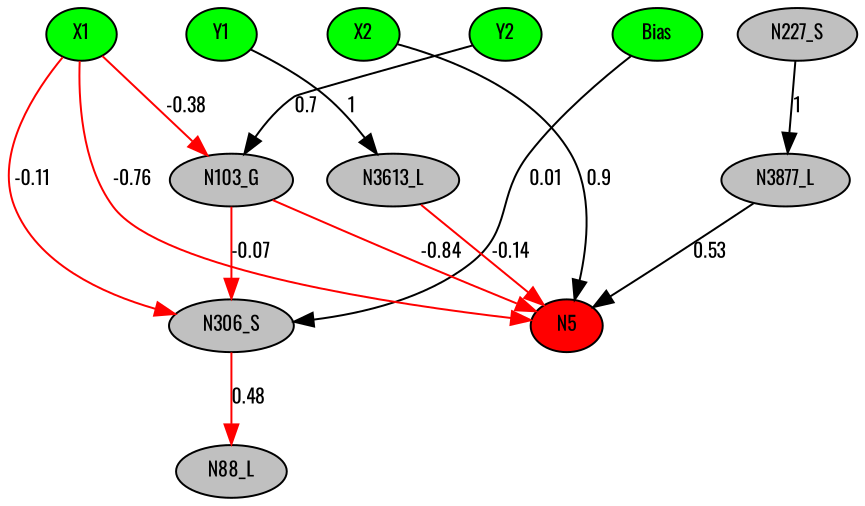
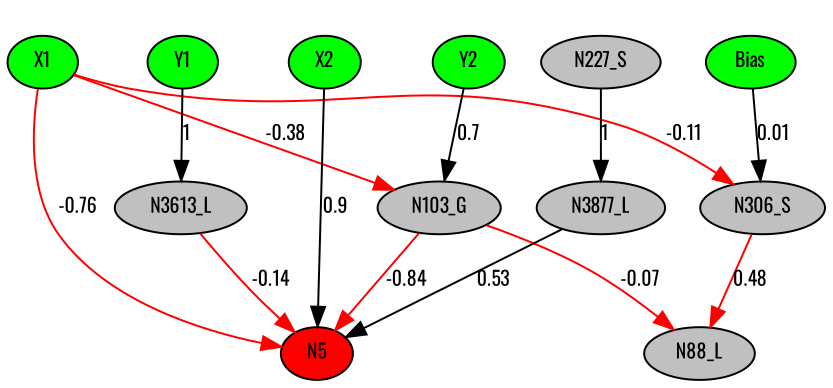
(231, 242) -> (577, 263)
